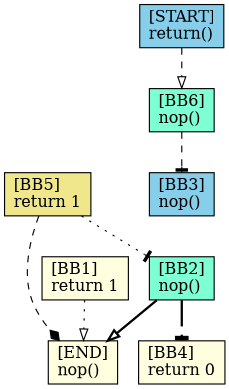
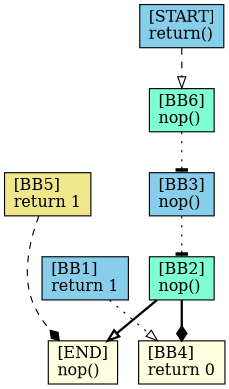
(182, 149) -> (182, 149)
(113, 235) -> (182, 233)
(85, 278) -> (85, 278)
(182, 313) -> (182, 313)
(84, 315) -> (127, 315)
